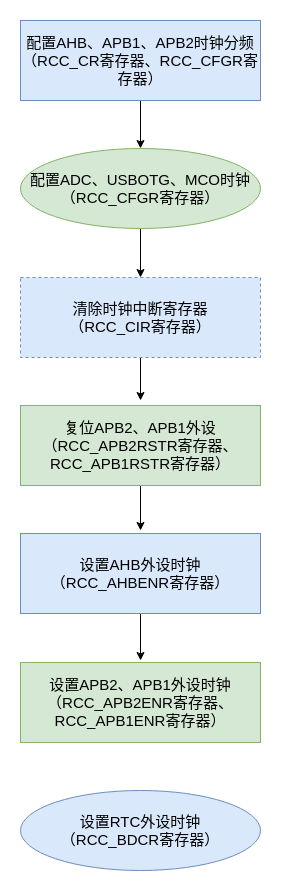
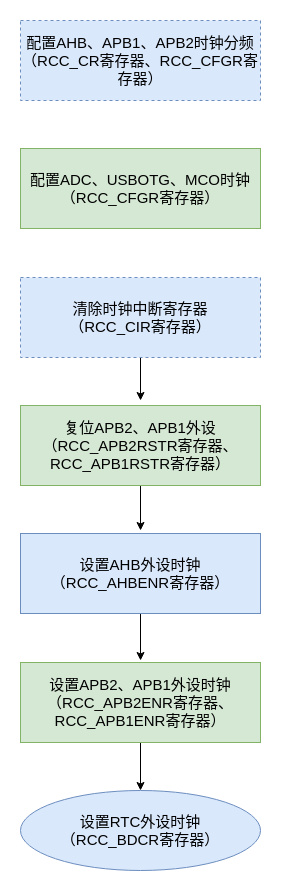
(141, 61) -> (141, 61)
(141, 121) -> none
(141, 189) -> (141, 189)
(141, 250) -> none
none -> (141, 763)
